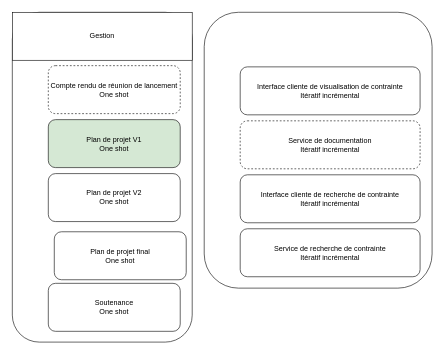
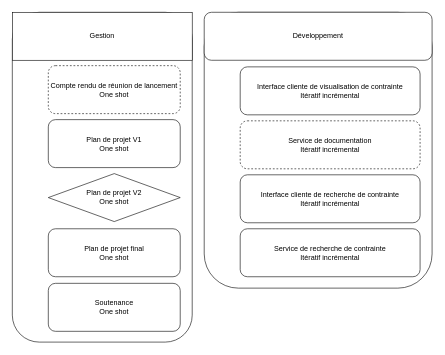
none -> (318, 36)
(114, 144) -> (114, 144)
(114, 198) -> (114, 198)
(120, 256) -> (114, 253)
